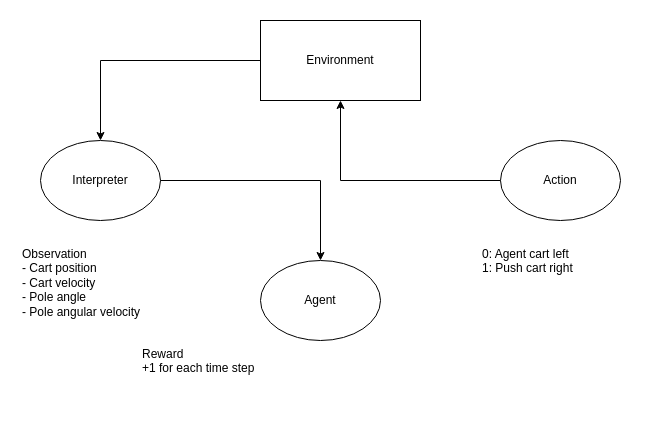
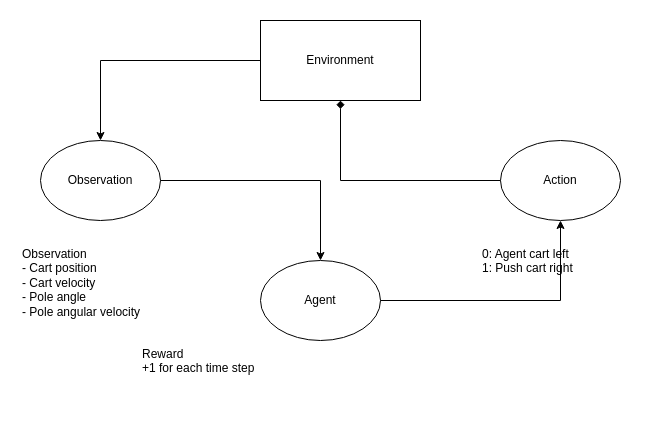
(341, 108) -> (341, 109)
(101, 181) -> (101, 181)
none -> (507, 301)
